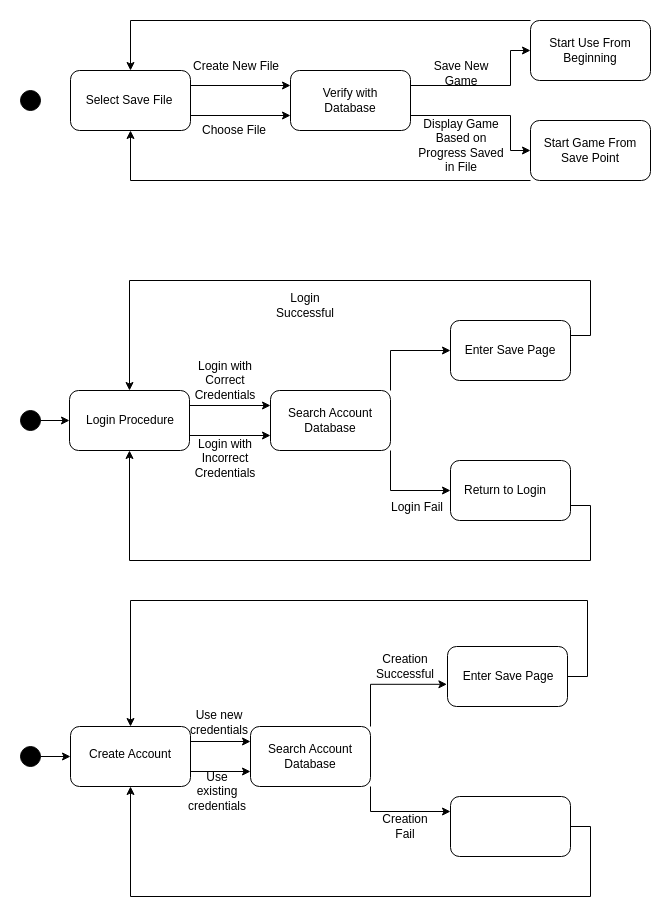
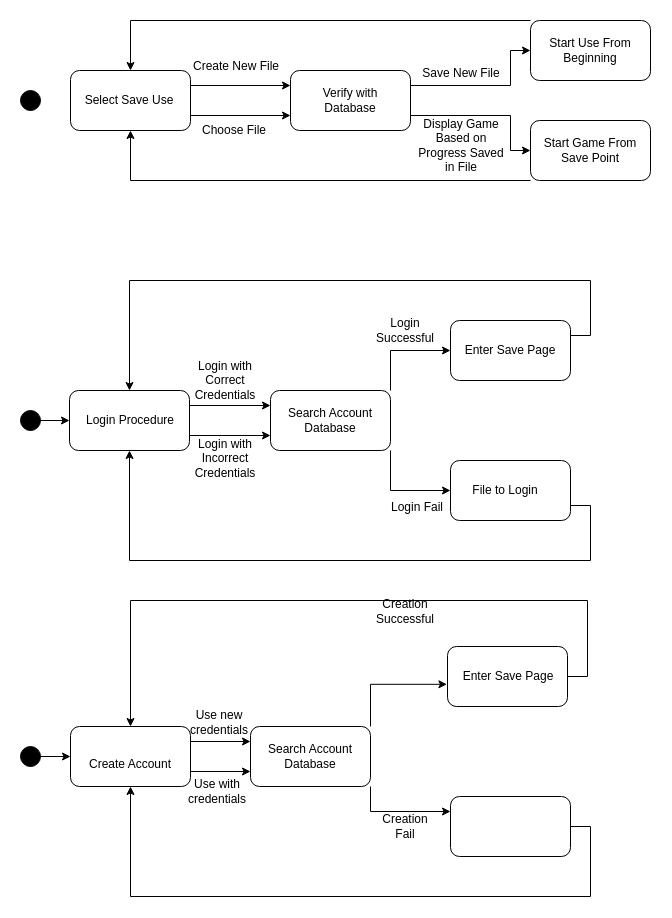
(462, 74) -> (462, 74)
(130, 101) -> (130, 101)
(306, 306) -> (406, 331)
(506, 491) -> (506, 491)
(406, 667) -> (406, 612)
(131, 755) -> (131, 765)
(218, 792) -> (218, 792)
